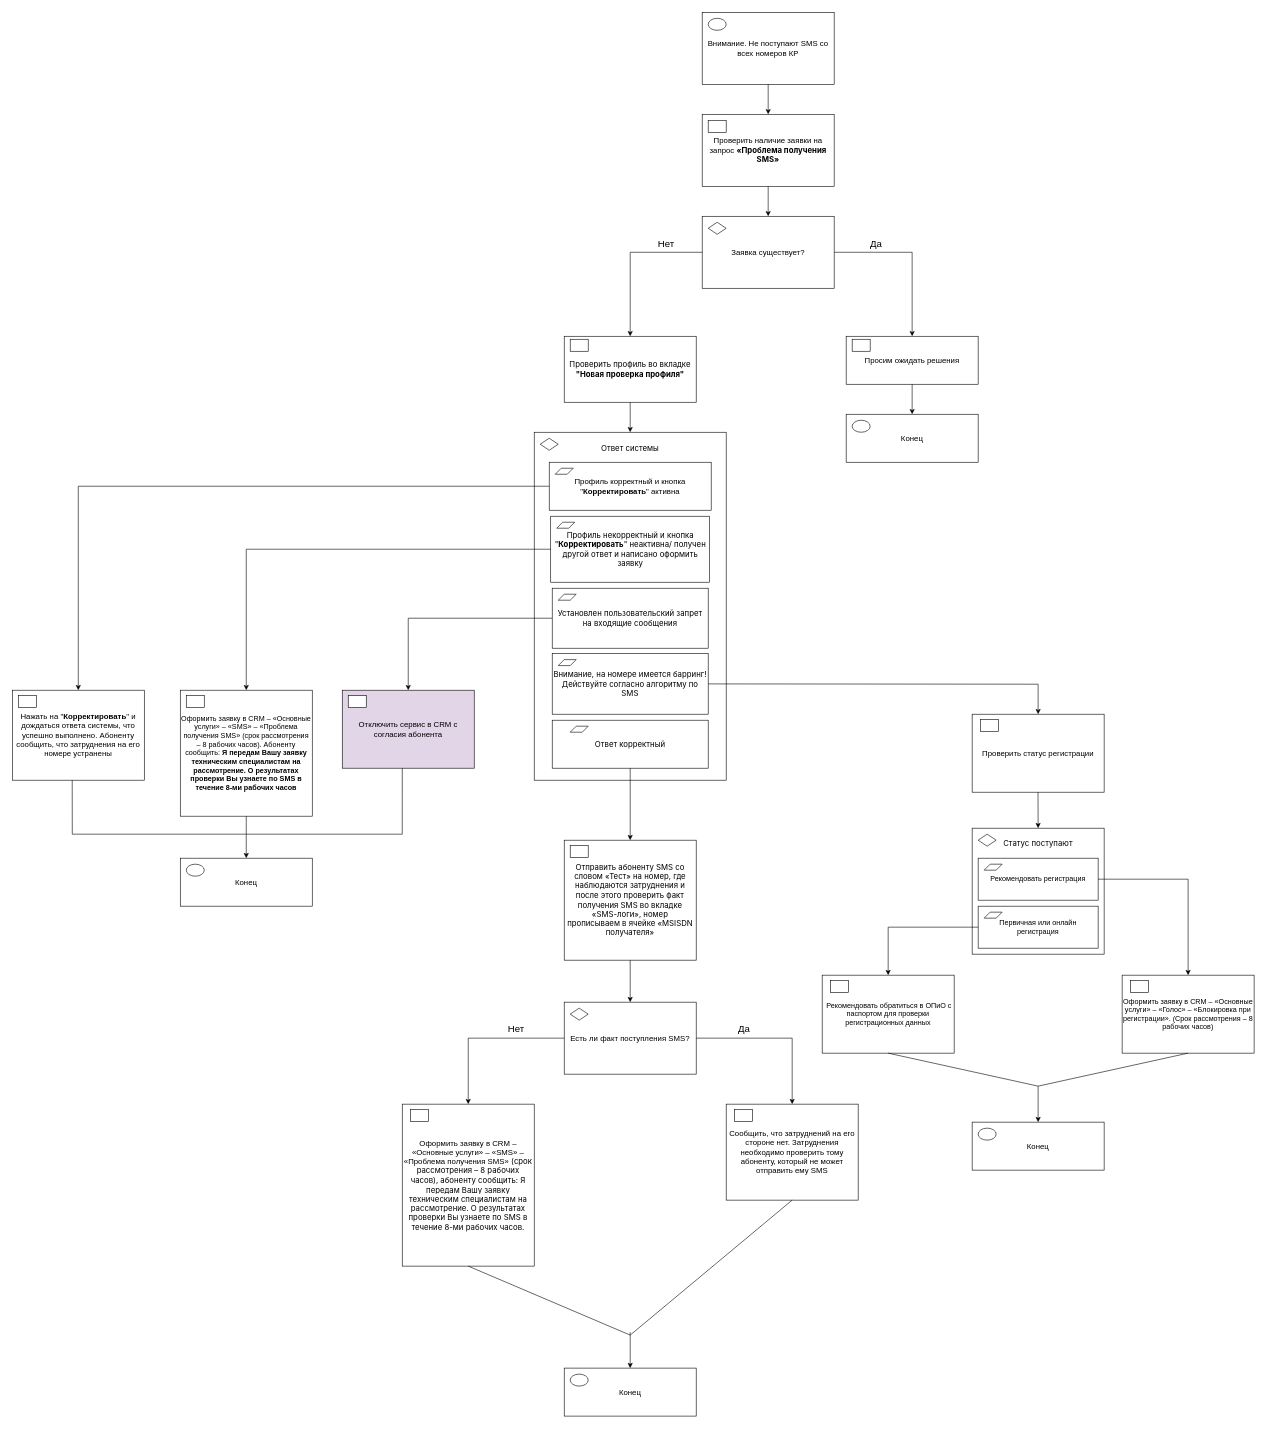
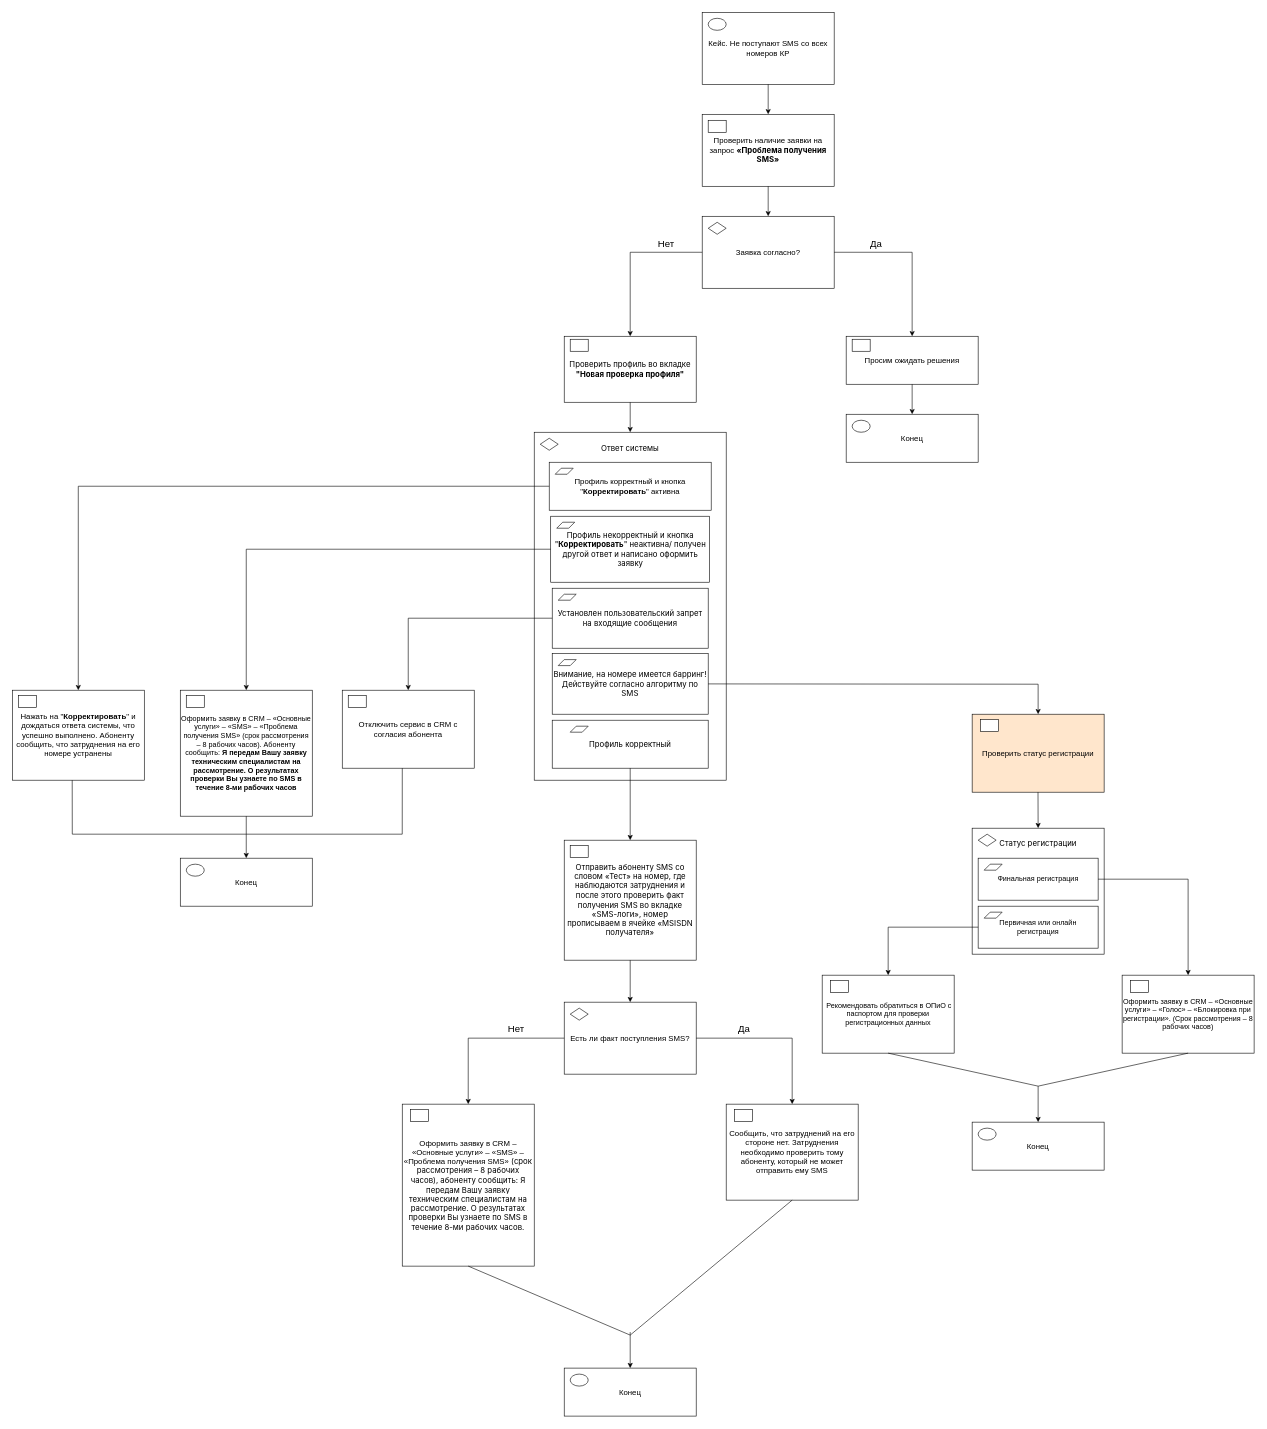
(768, 48) -> (768, 48)
(768, 252) -> (768, 252)
(408, 729) -> (408, 729)
(630, 744) -> (630, 744)
(1038, 753) -> (1038, 753)
(1038, 837) -> (1038, 837)
(1038, 879) -> (1038, 879)
